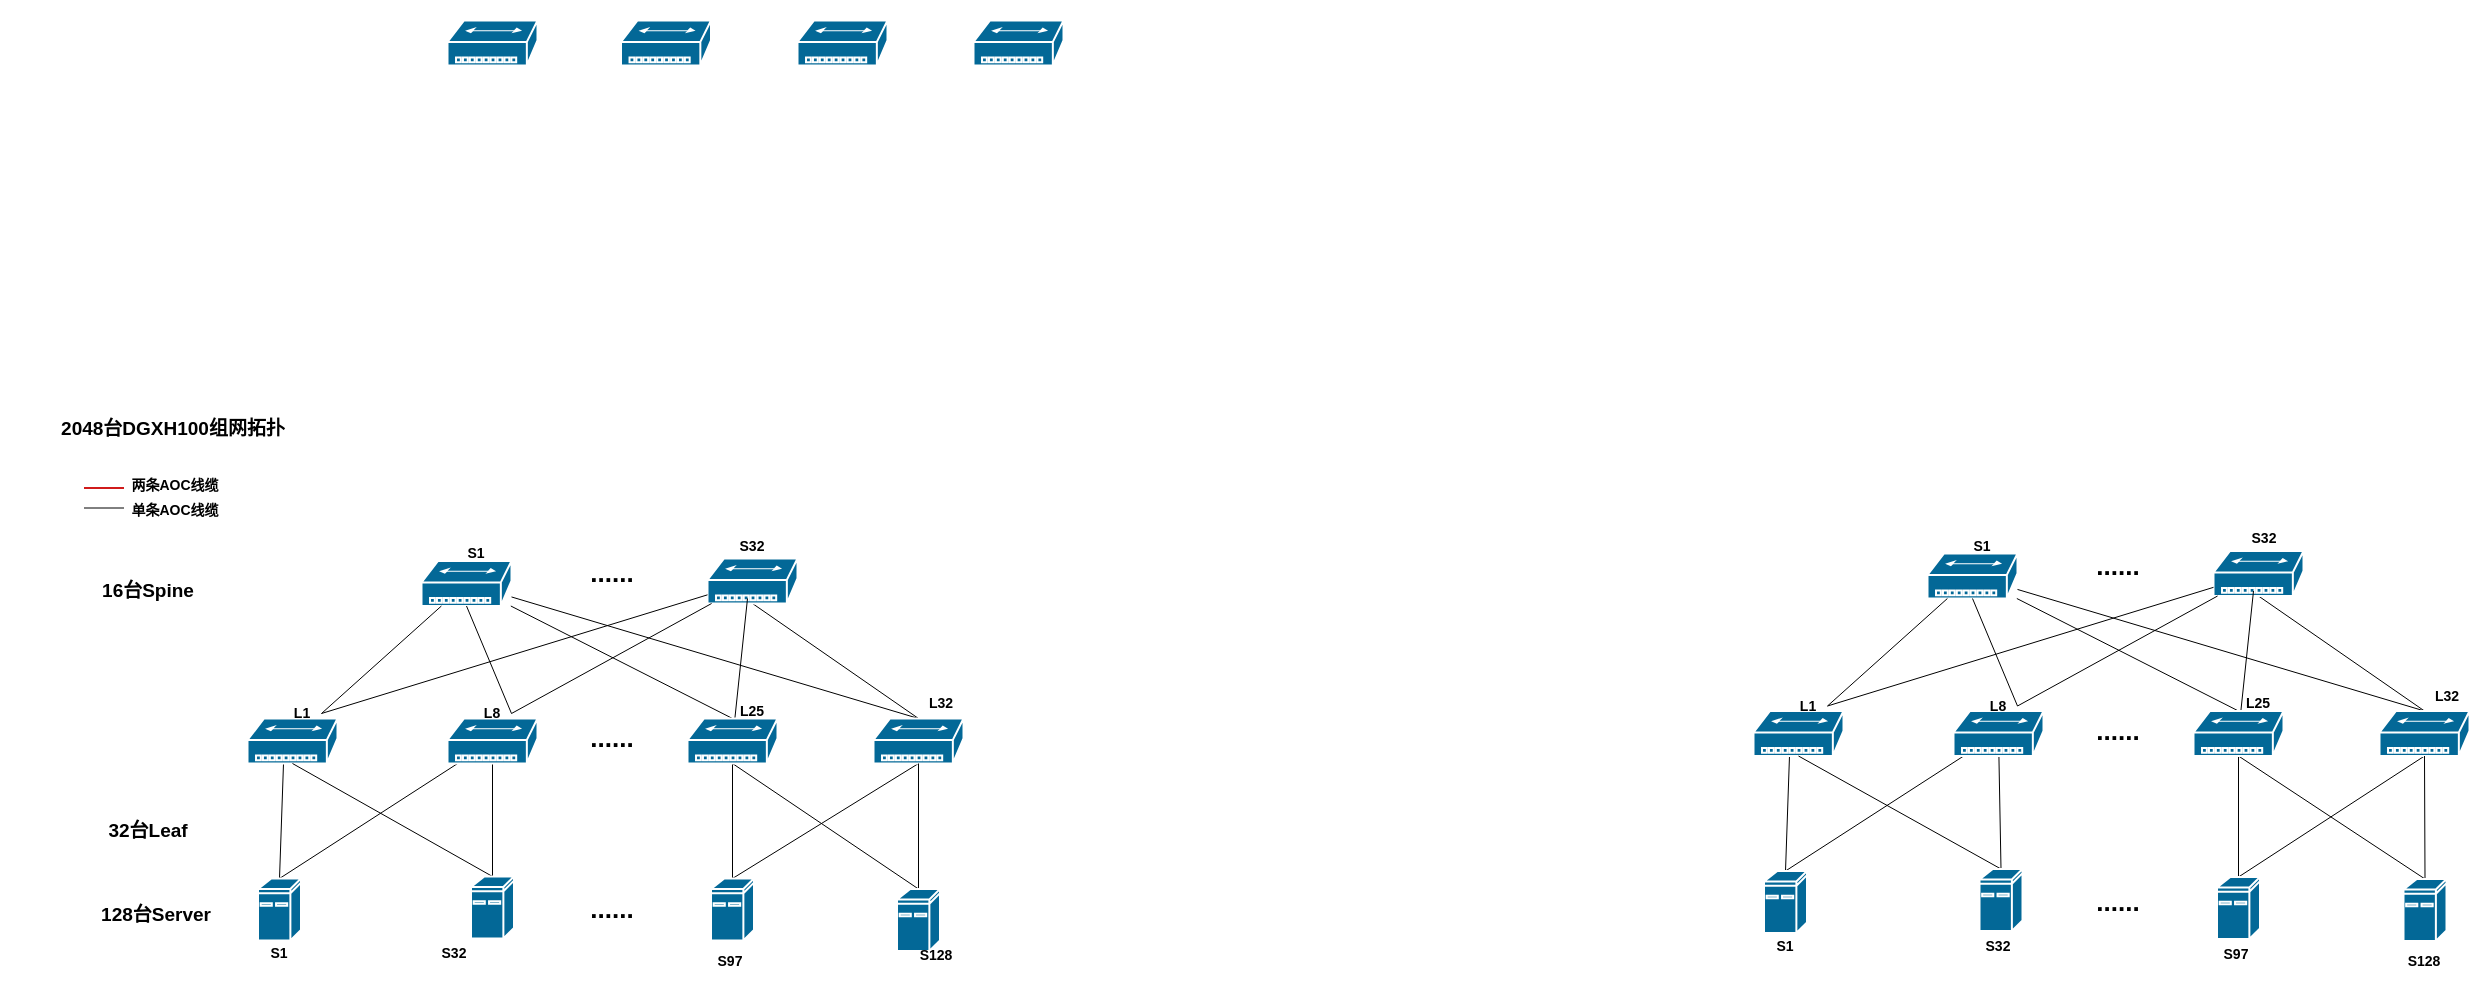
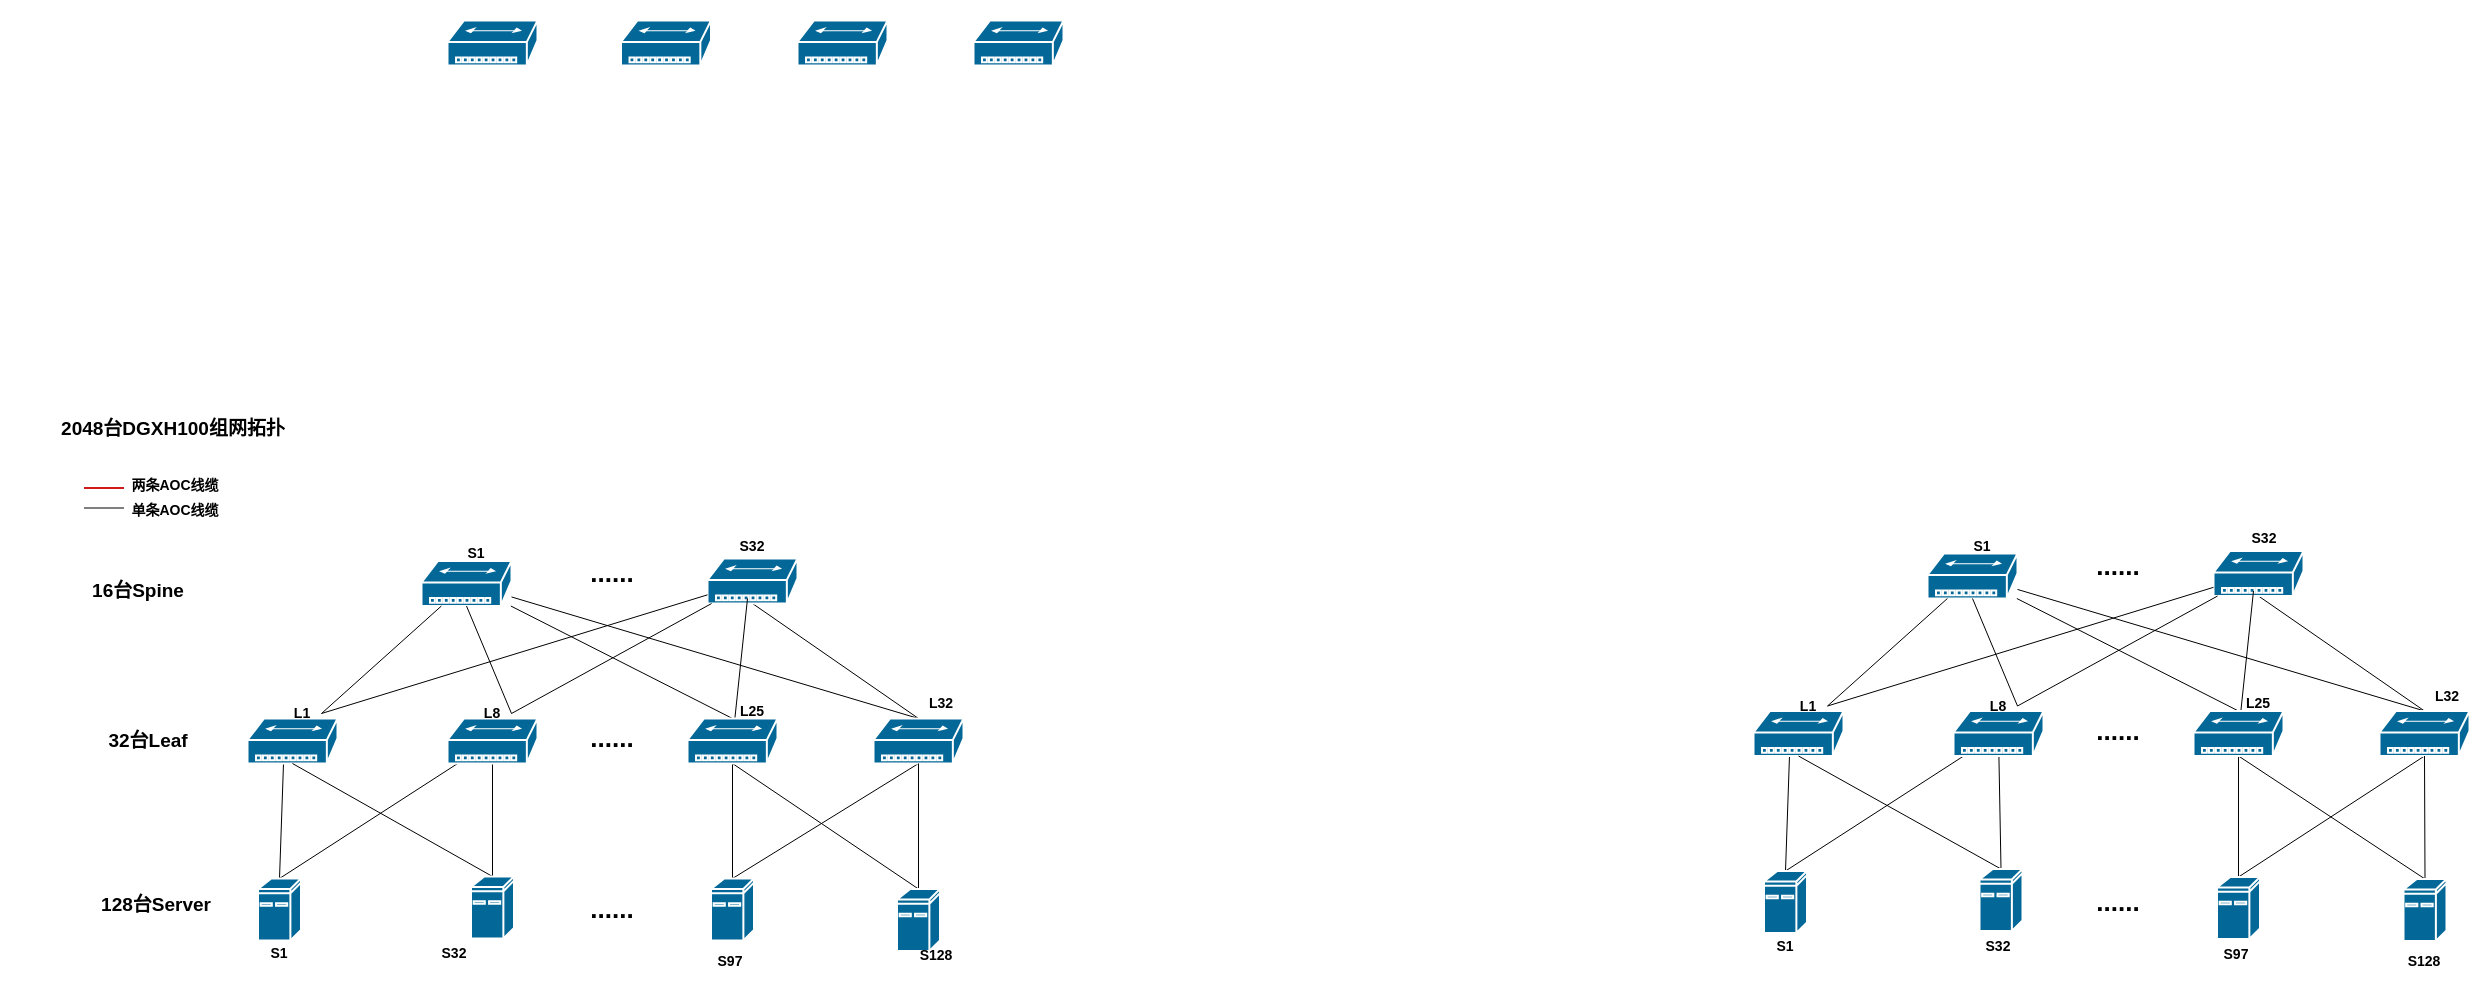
(149, 591) -> (139, 591)
(149, 831) -> (149, 741)
(157, 916) -> (157, 906)
